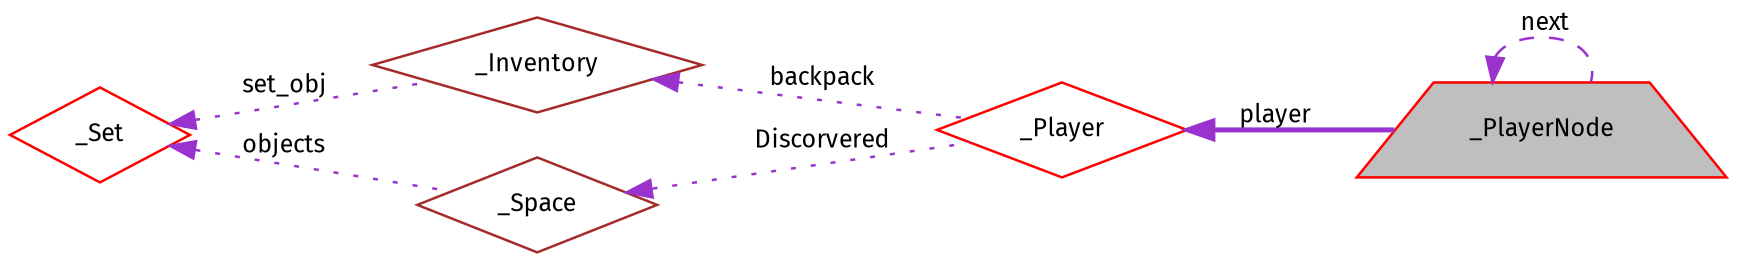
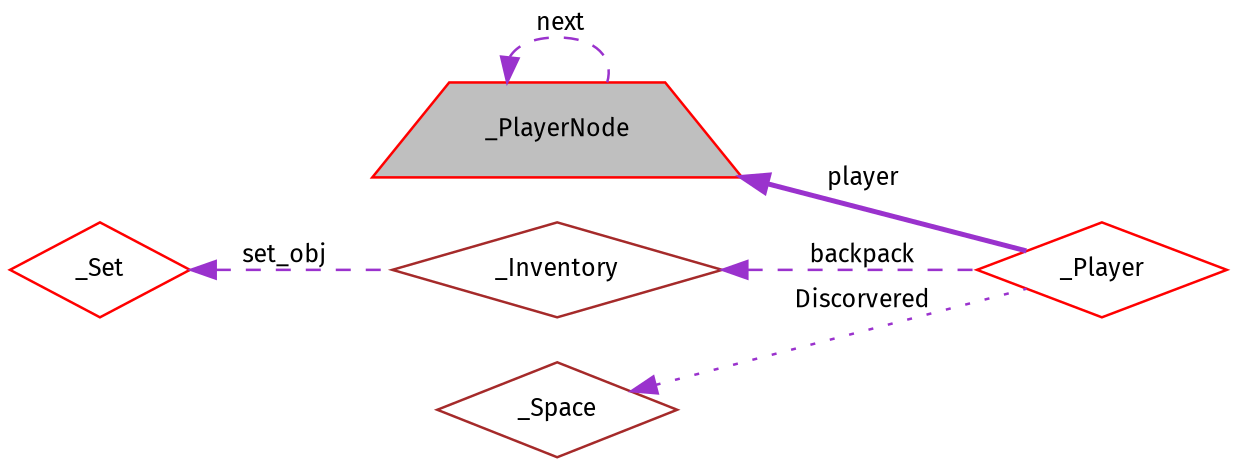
(823, 100) -> (862, 270)
(313, 101) -> (304, 270)
(1304, 130) -> (897, 217)
(323, 171) -> none
